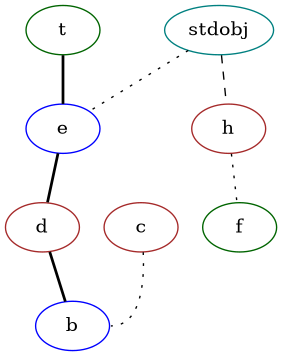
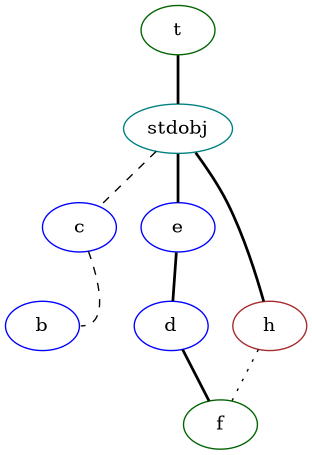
(63, 80) -> (178, 80)
(224, 80) -> (237, 224)
(139, 81) -> (178, 178)
none -> (128, 179)
(42, 227) -> (171, 326)
(141, 227) -> (79, 227)
(58, 277) -> (196, 375)
(140, 297) -> (99, 293)
